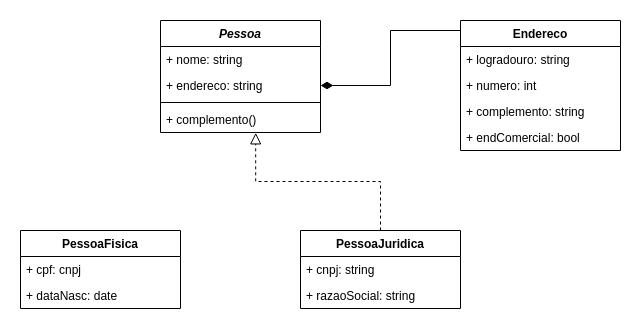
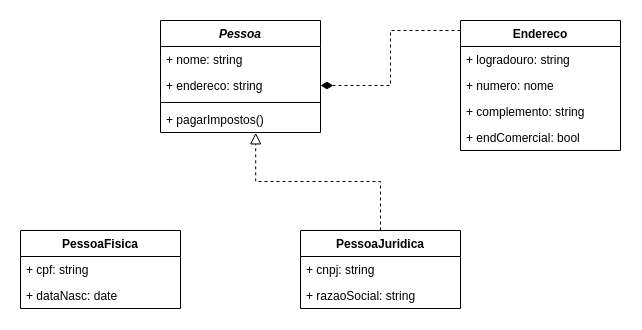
(391, 53) -> (391, 53)
(503, 86) -> (508, 86)
(213, 120) -> (222, 120)
(58, 270) -> (63, 270)
